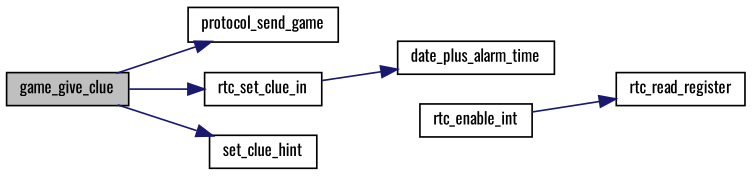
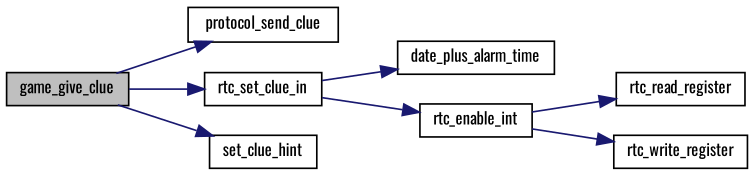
(263, 25) -> (263, 25)
none -> (362, 104)
none -> (681, 152)
